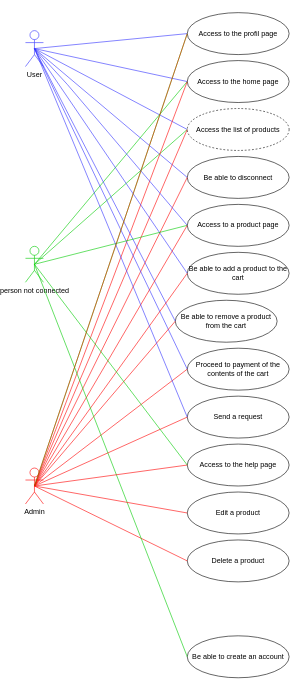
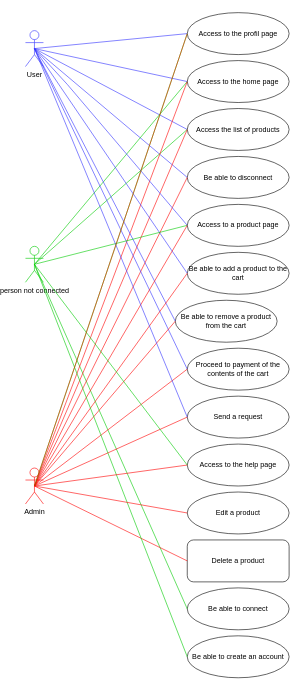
(239, 129) -> (239, 129)
none -> (115, 445)
(239, 561) -> (239, 561)
none -> (239, 609)
